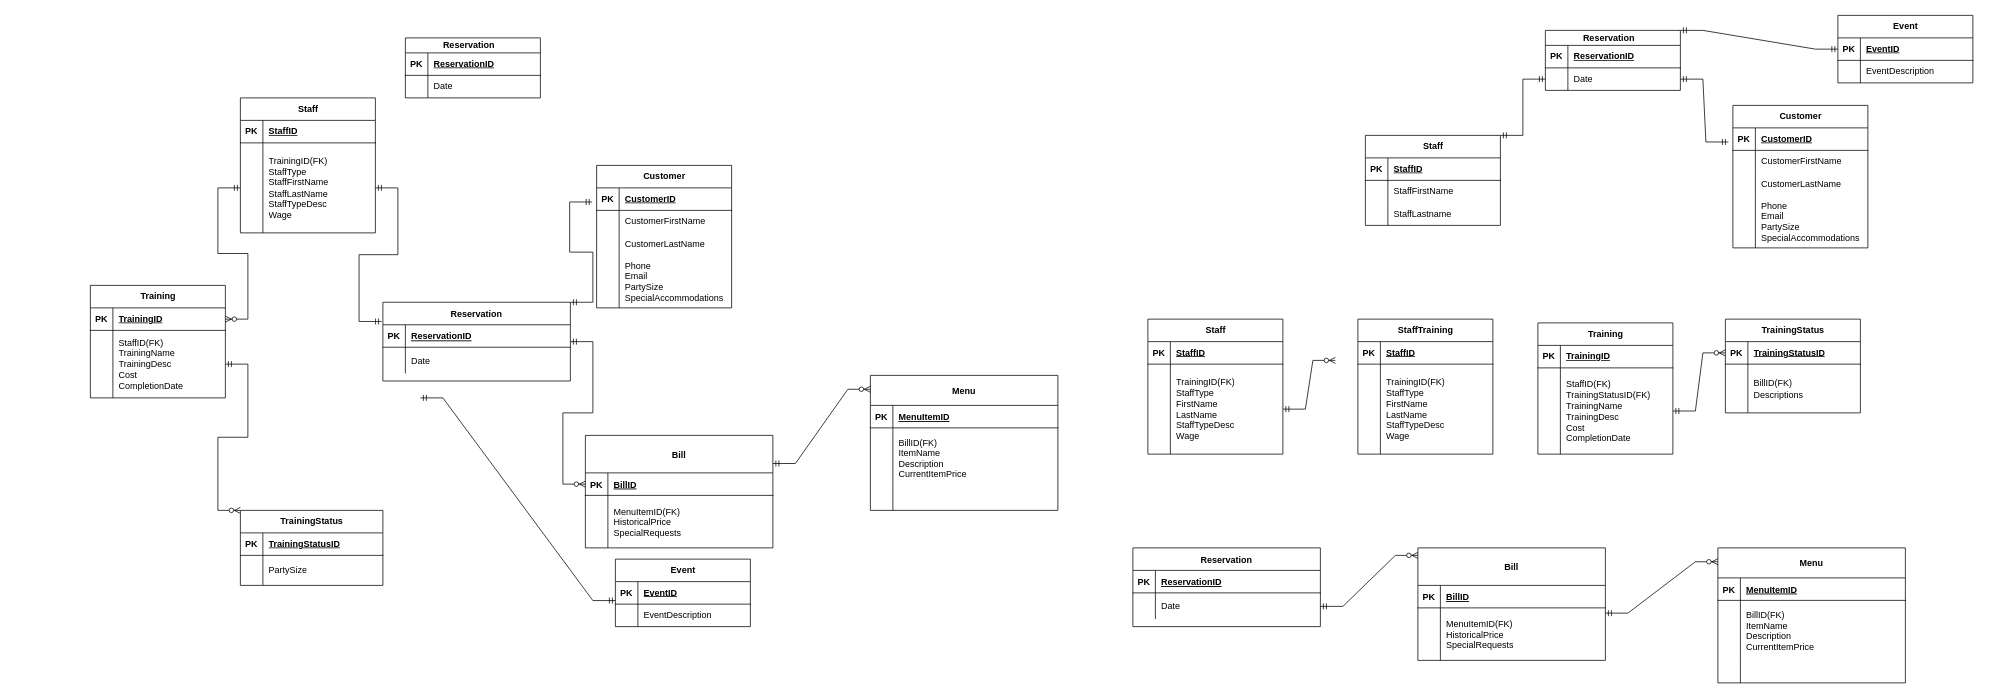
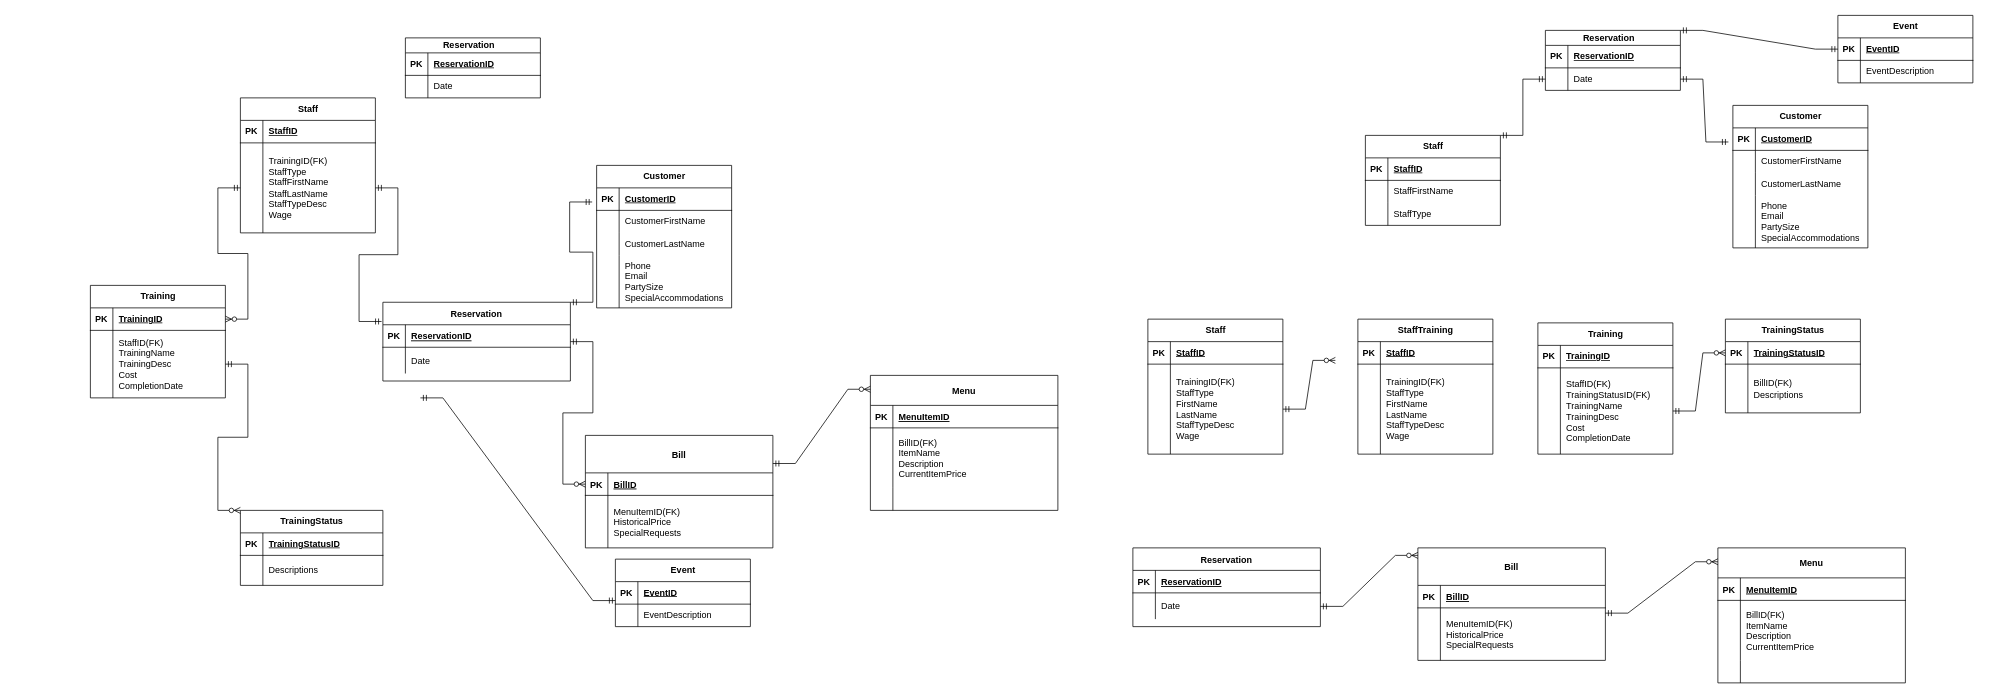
(1427, 214) -> (1417, 214)
(290, 570) -> (297, 570)
